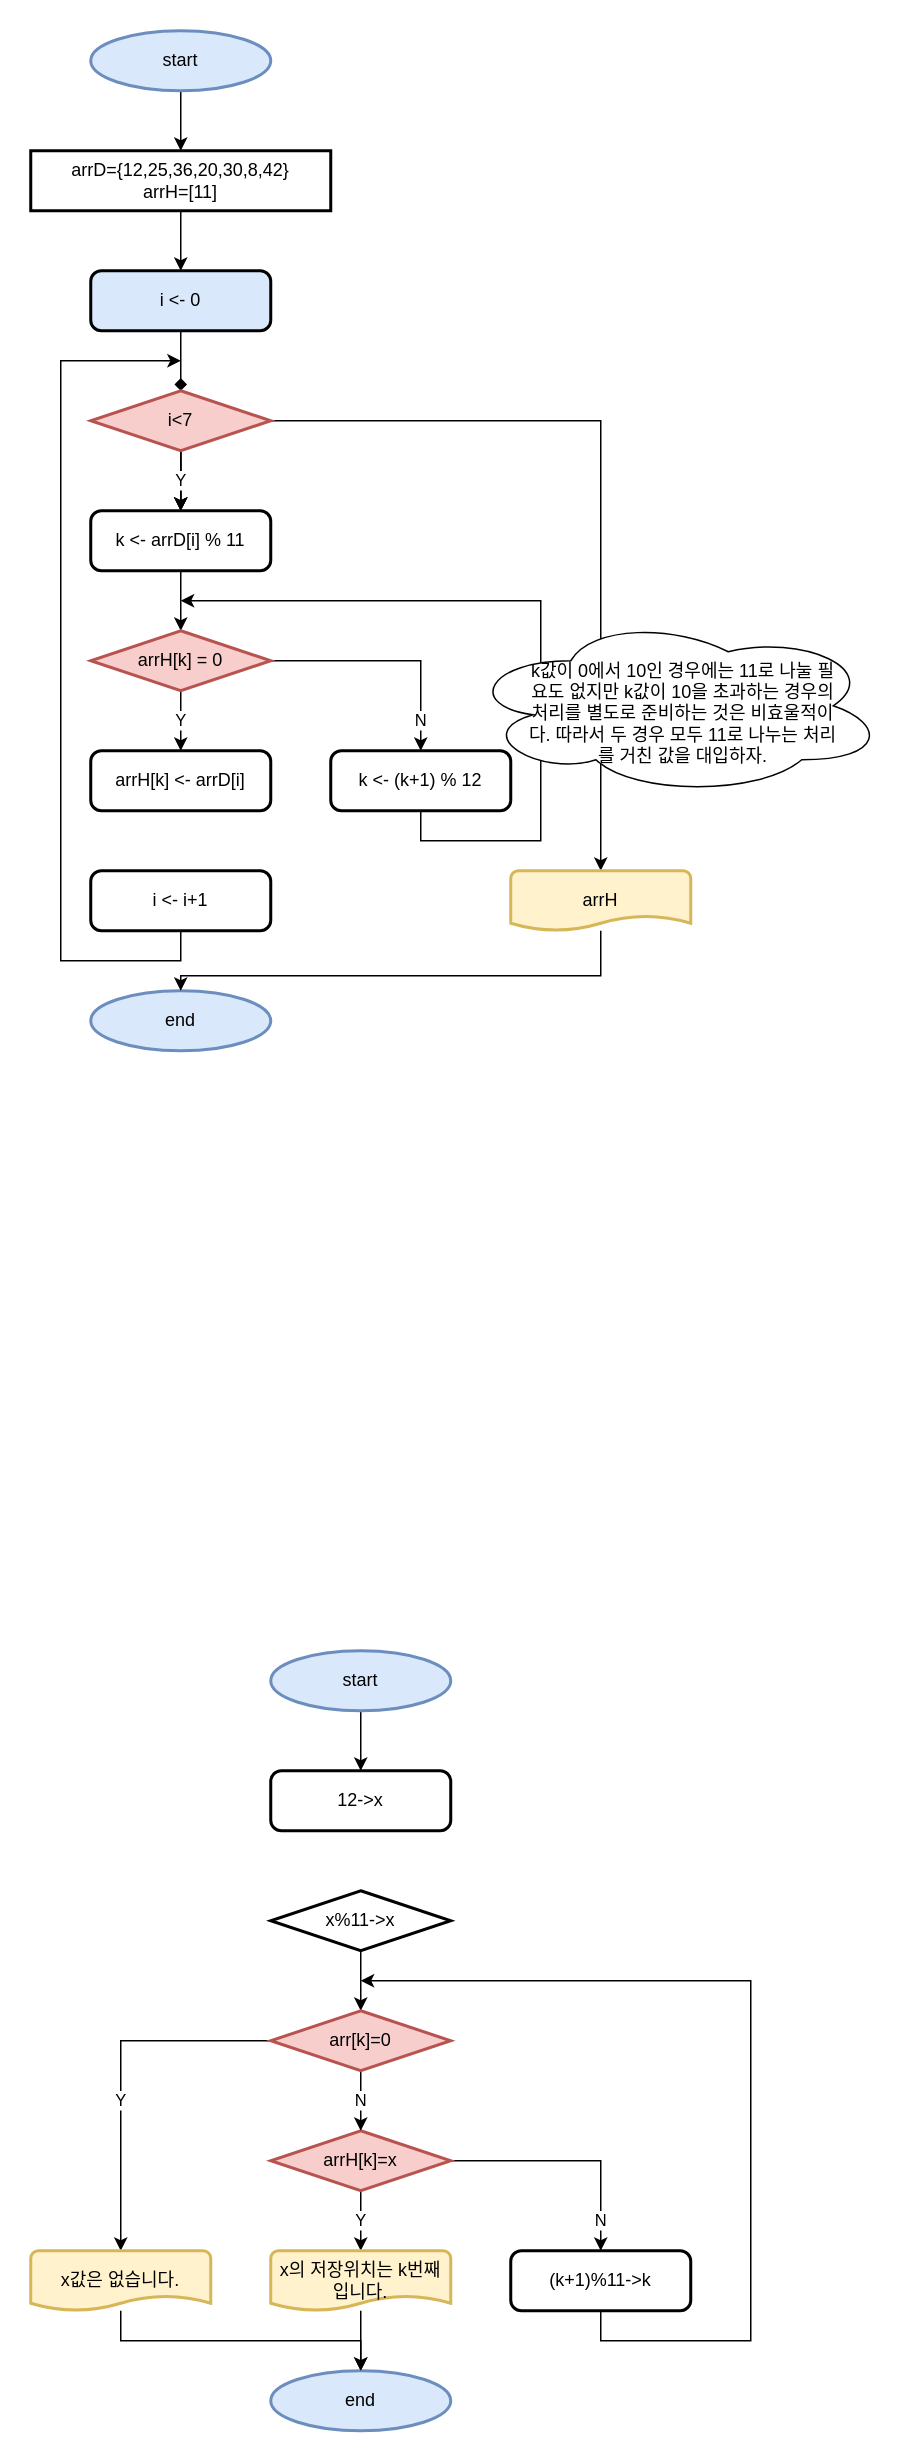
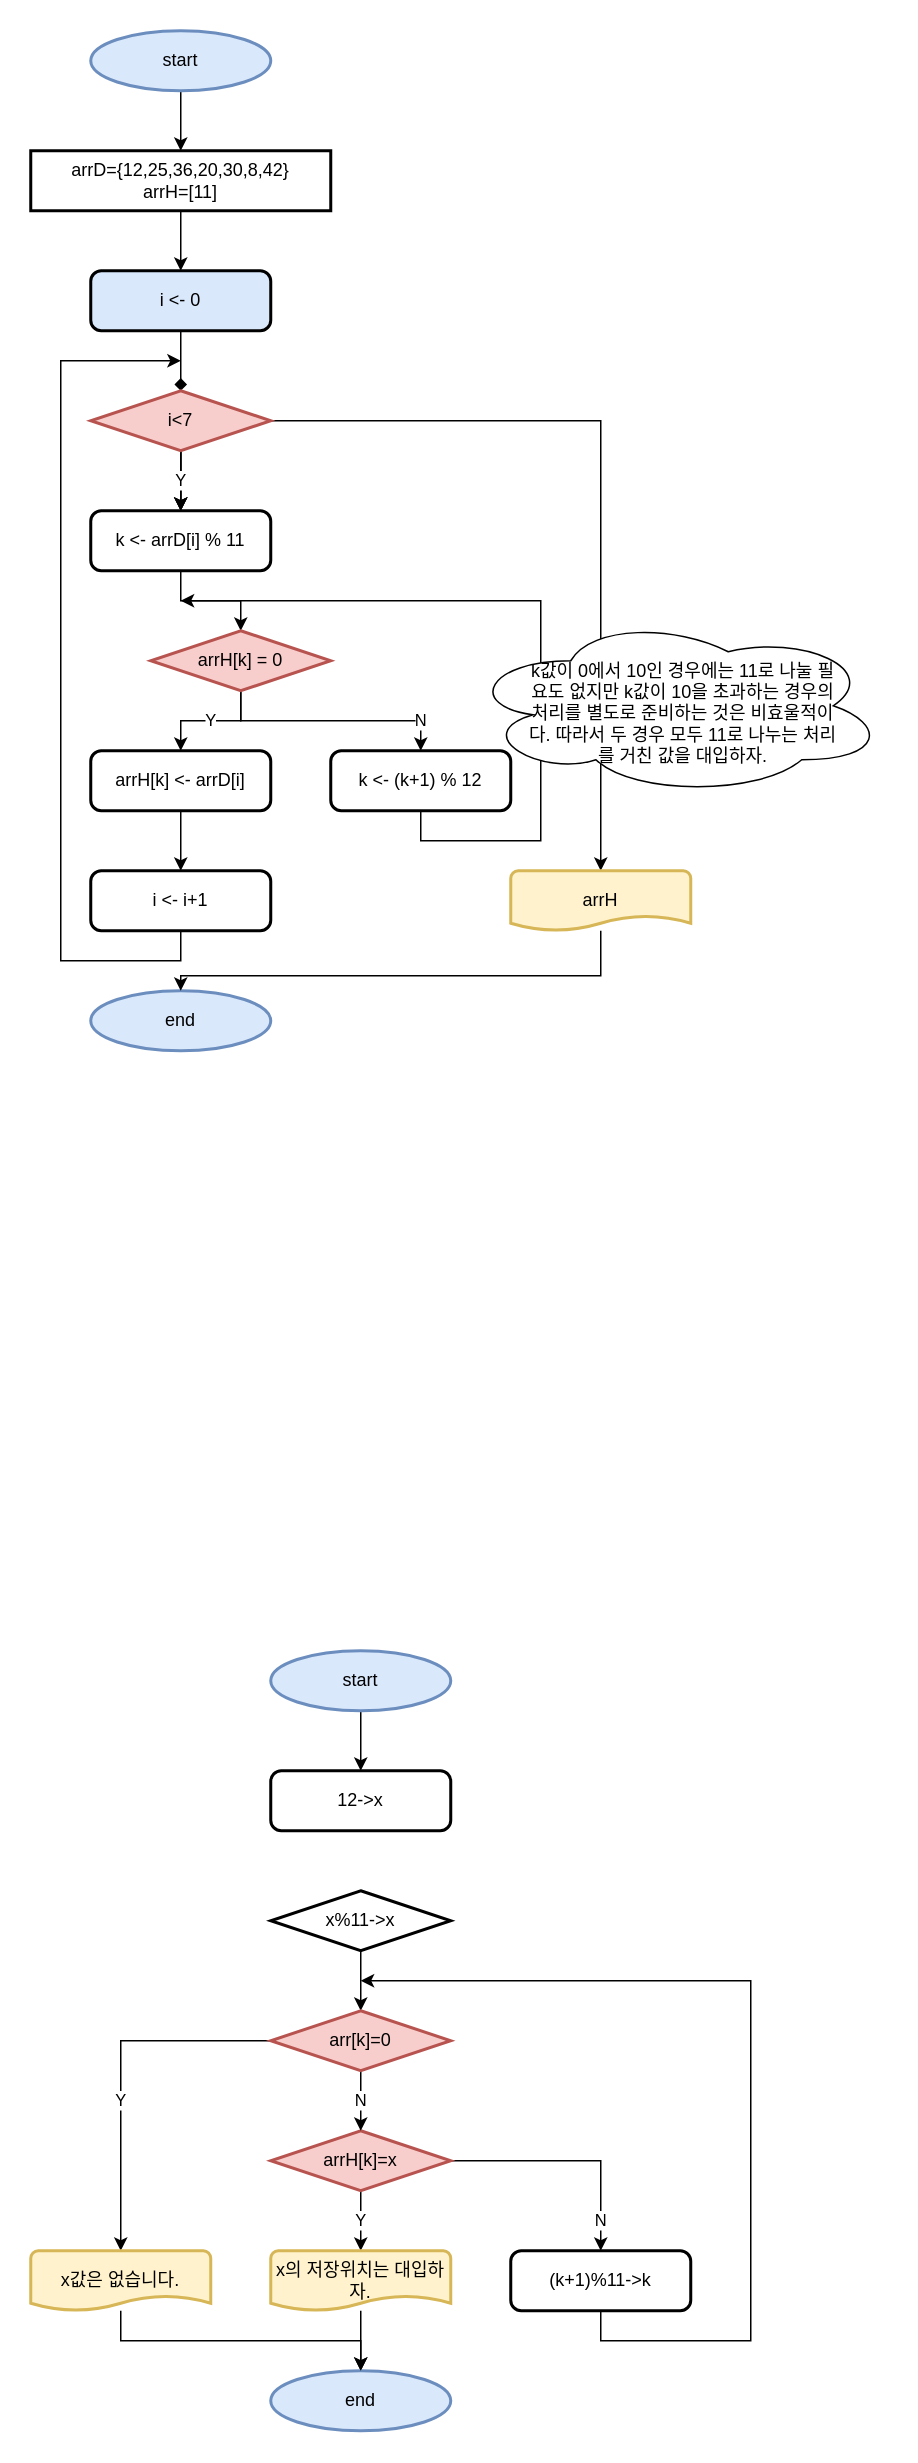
(181, 661) -> (241, 661)
none -> (181, 836)
(361, 2281) -> (361, 2281)
